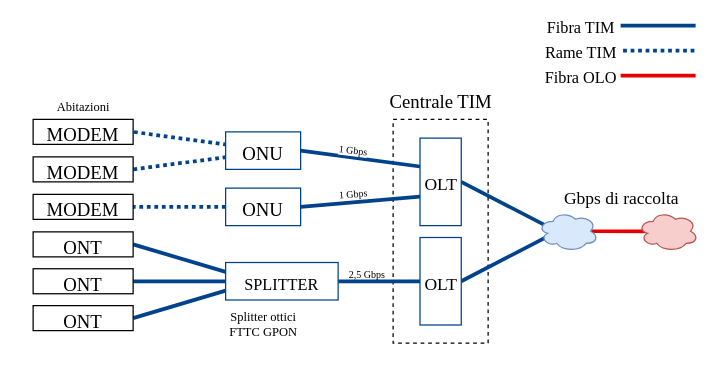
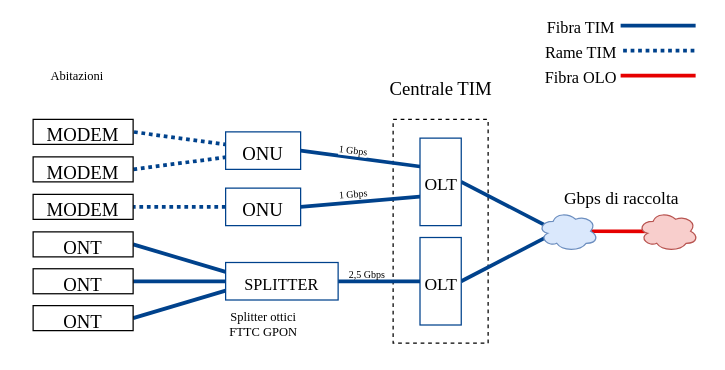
(441, 101) -> (441, 88)
(83, 107) -> (77, 76)
